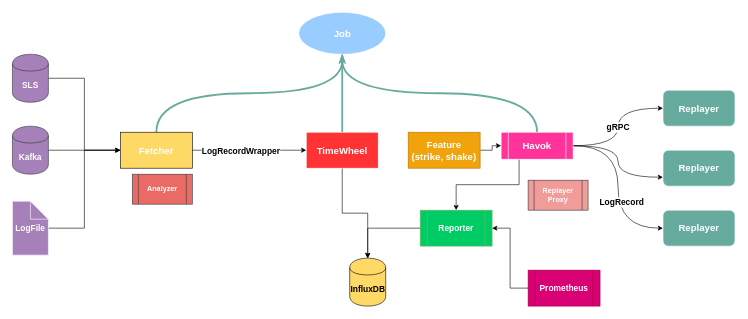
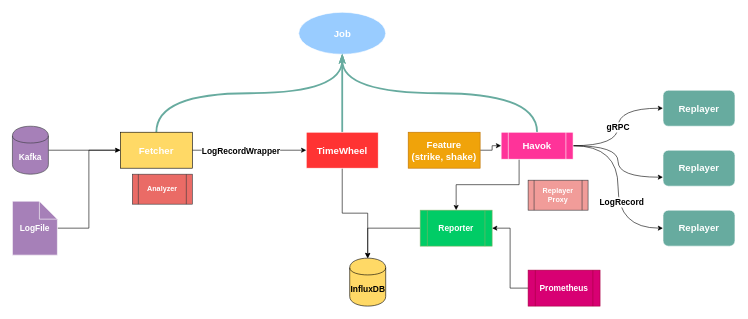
(30, 78) -> none
(84, 95) -> none
(30, 228) -> (35, 228)
